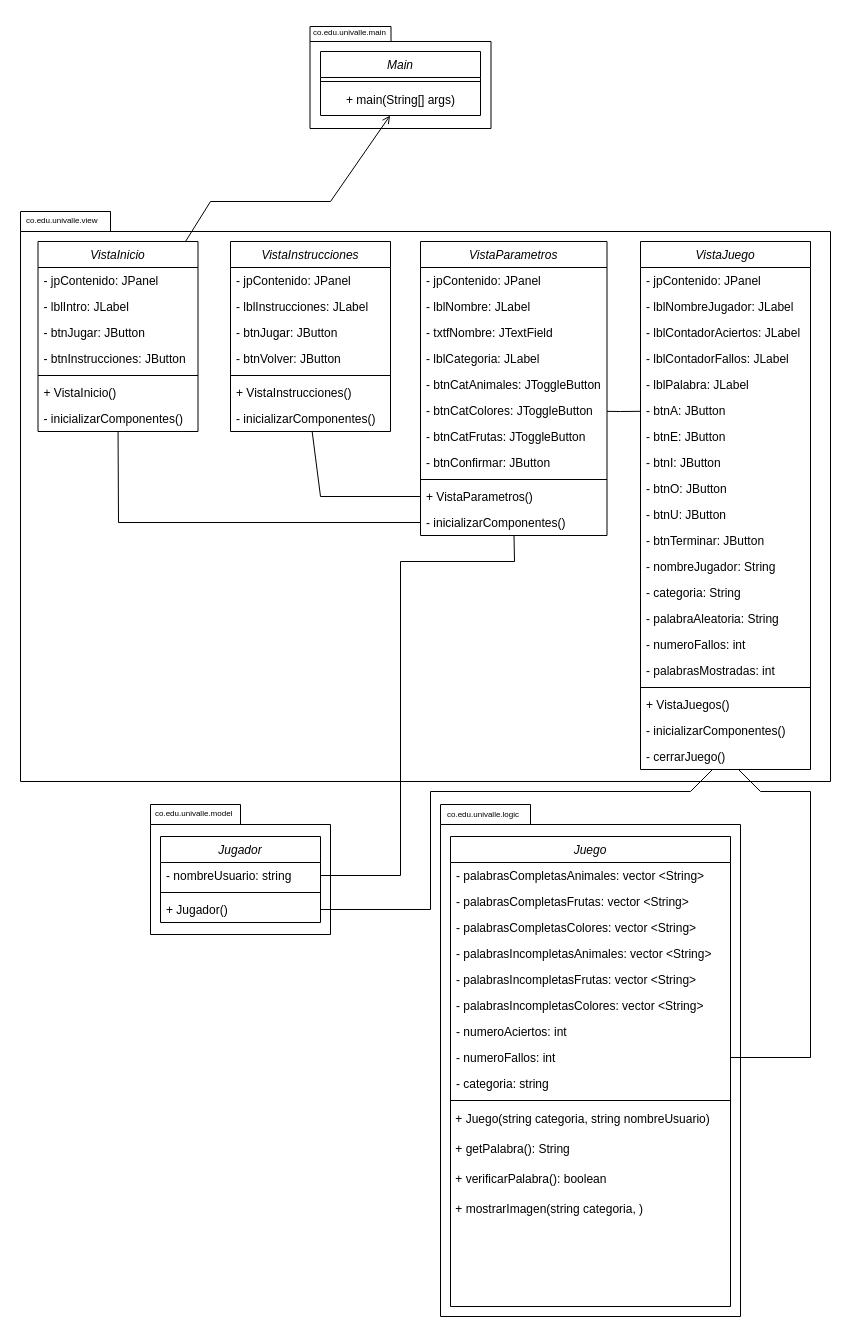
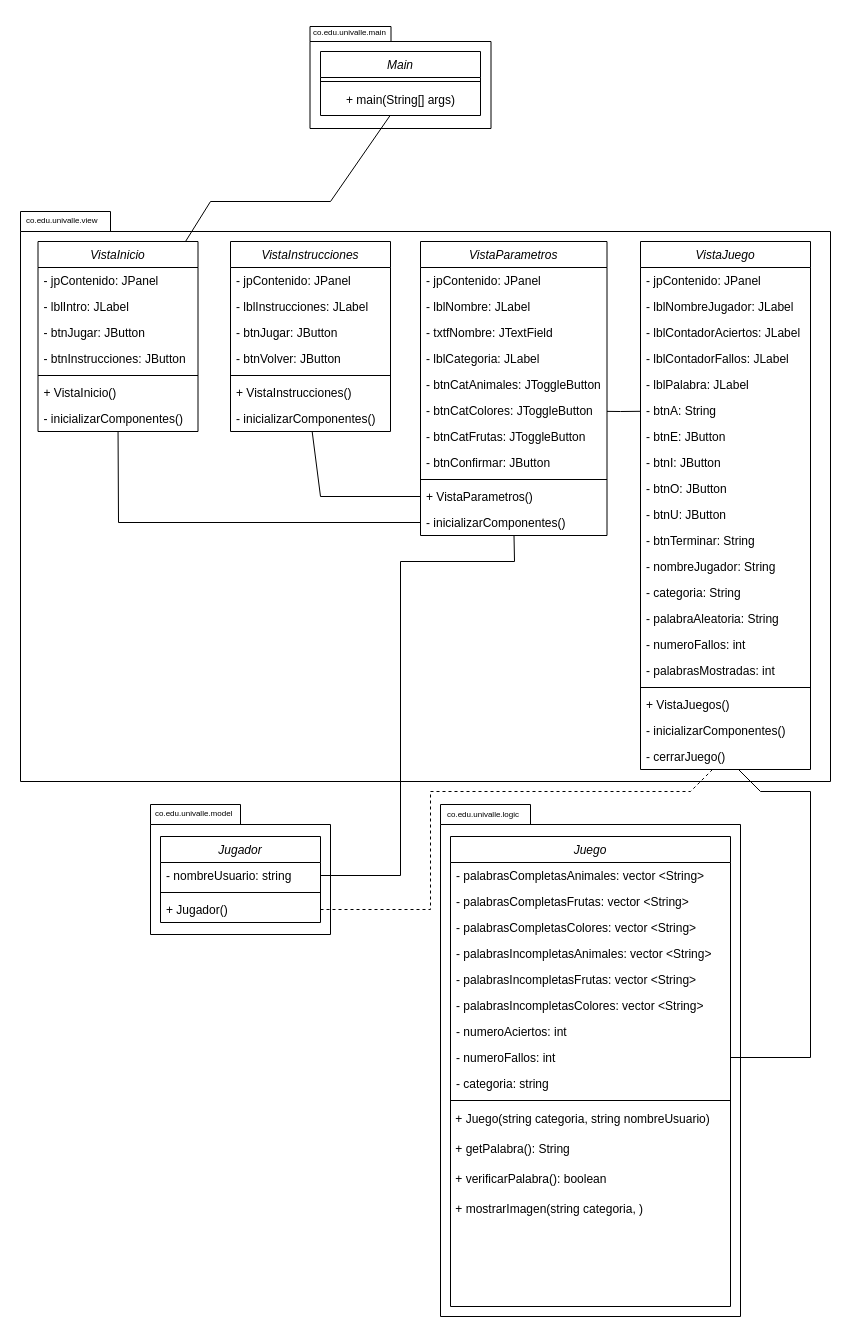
(387, 120) -> (387, 120)
(692, 411) -> (687, 411)
(714, 541) -> (709, 541)
(462, 792) -> (462, 792)
